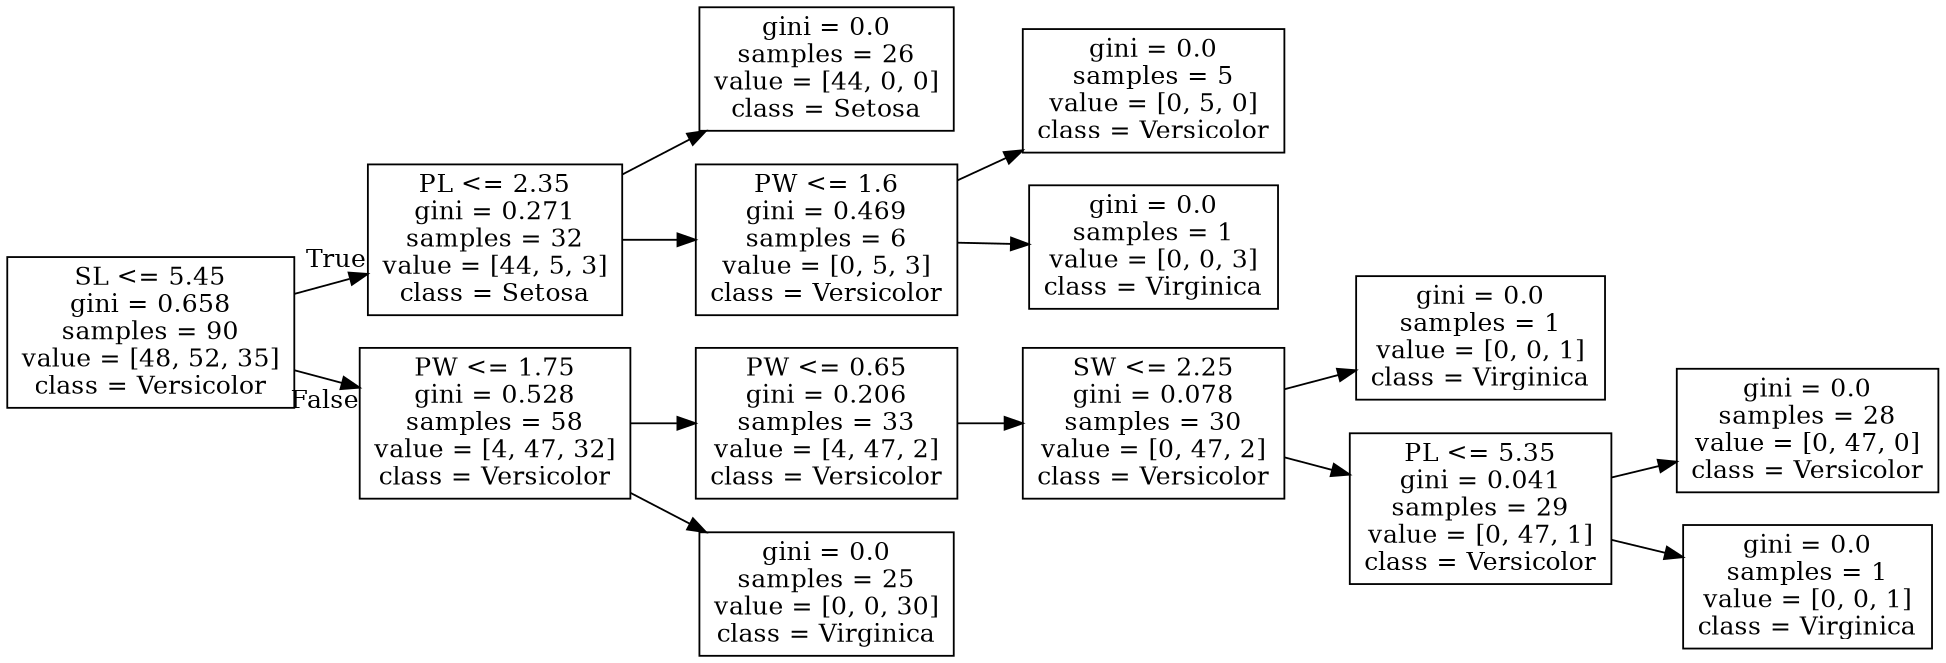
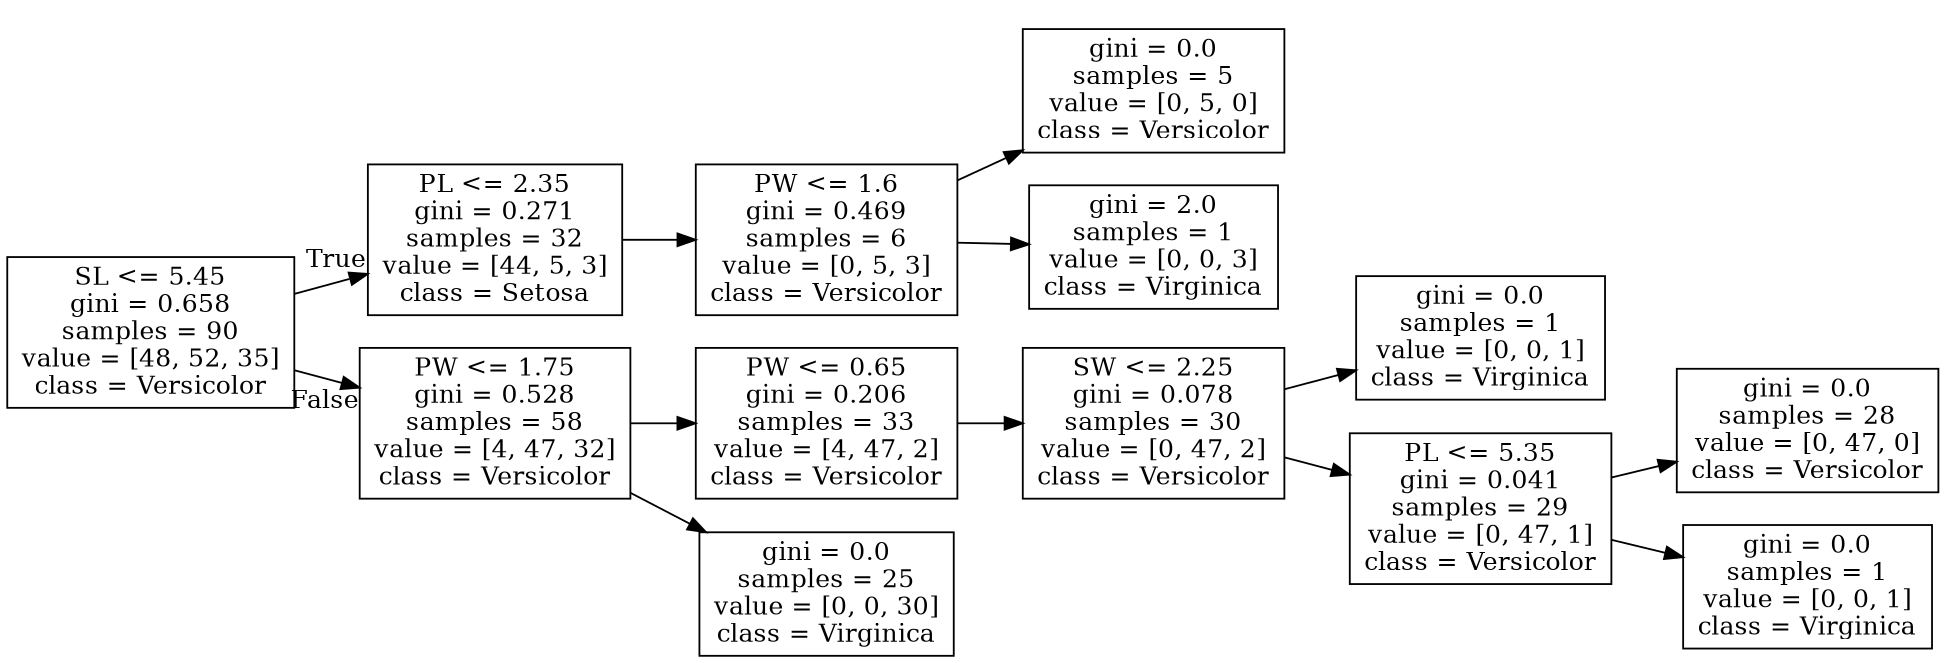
(827, 69) -> none
(1154, 247) -> (1154, 247)
